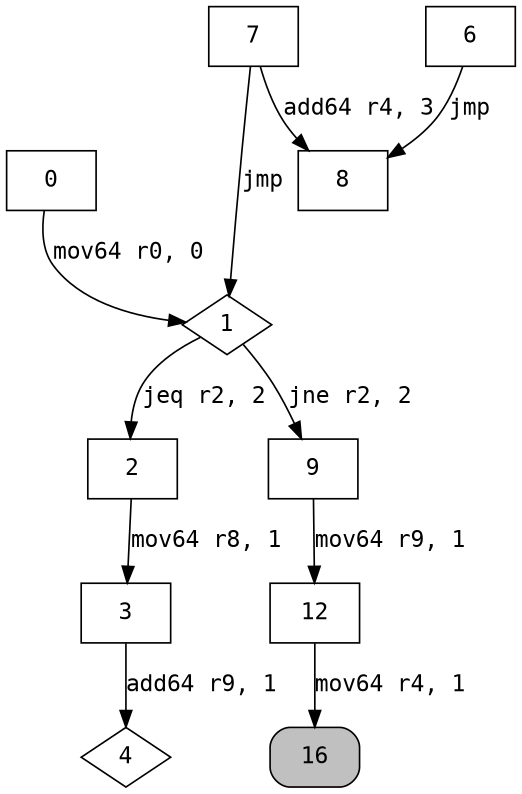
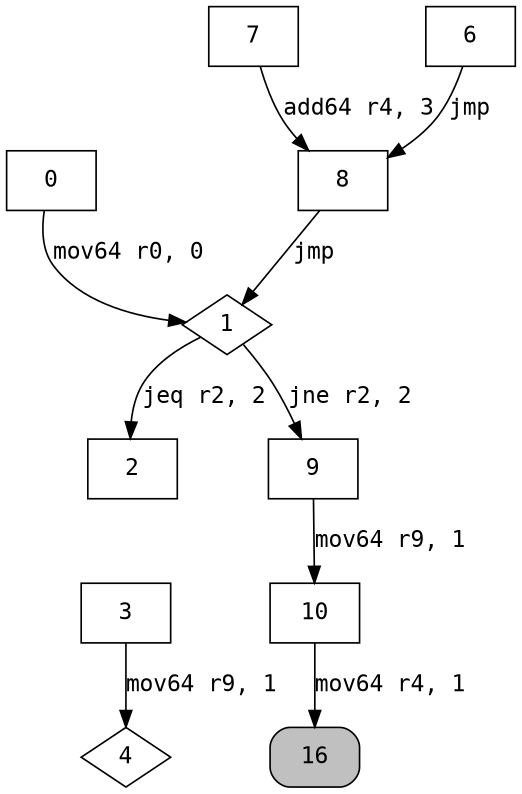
(240, 173) -> (286, 251)
(130, 533) -> none
(315, 613) -> (315, 613)
(201, 685) -> (201, 685)
